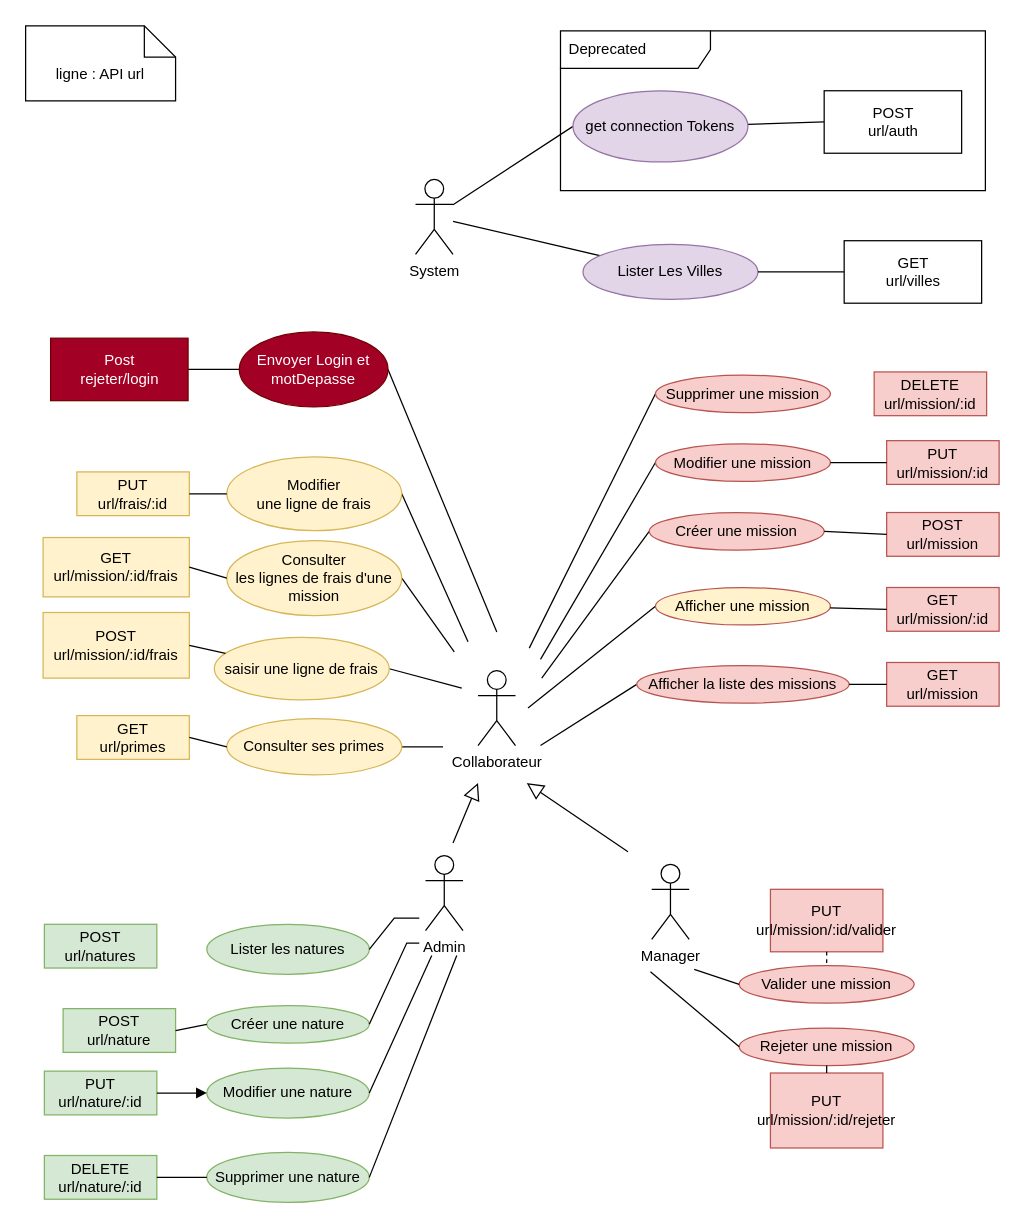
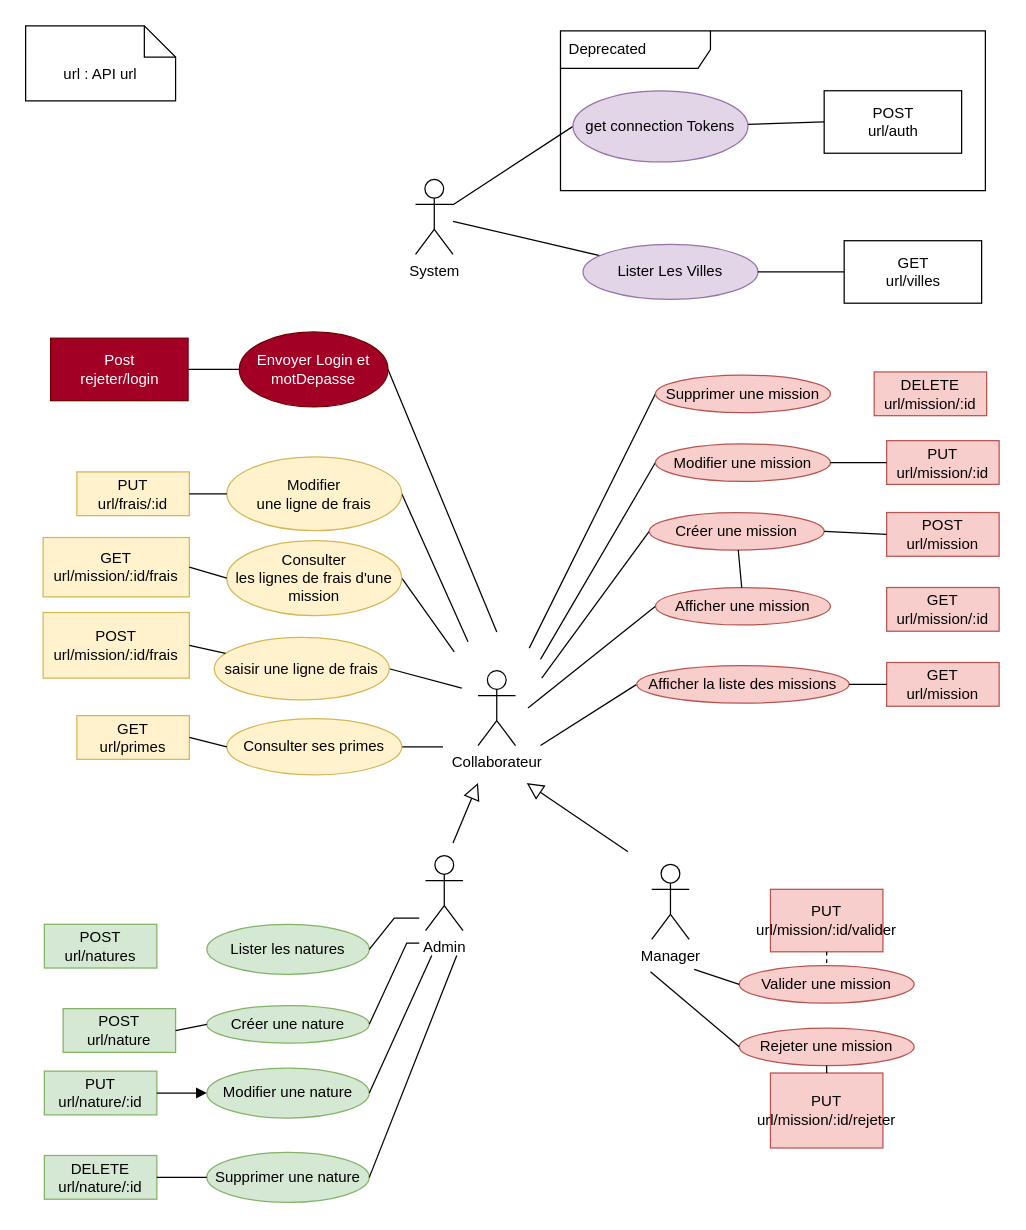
(101, 75) -> (101, 75)
(743, 606) -> (743, 606)
(859, 609) -> (740, 569)
